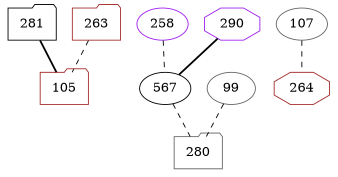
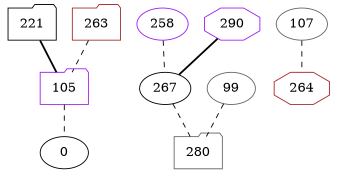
(32, 24) -> (32, 24)
(64, 88) -> (64, 88)
(165, 88) -> (165, 88)
none -> (64, 153)
